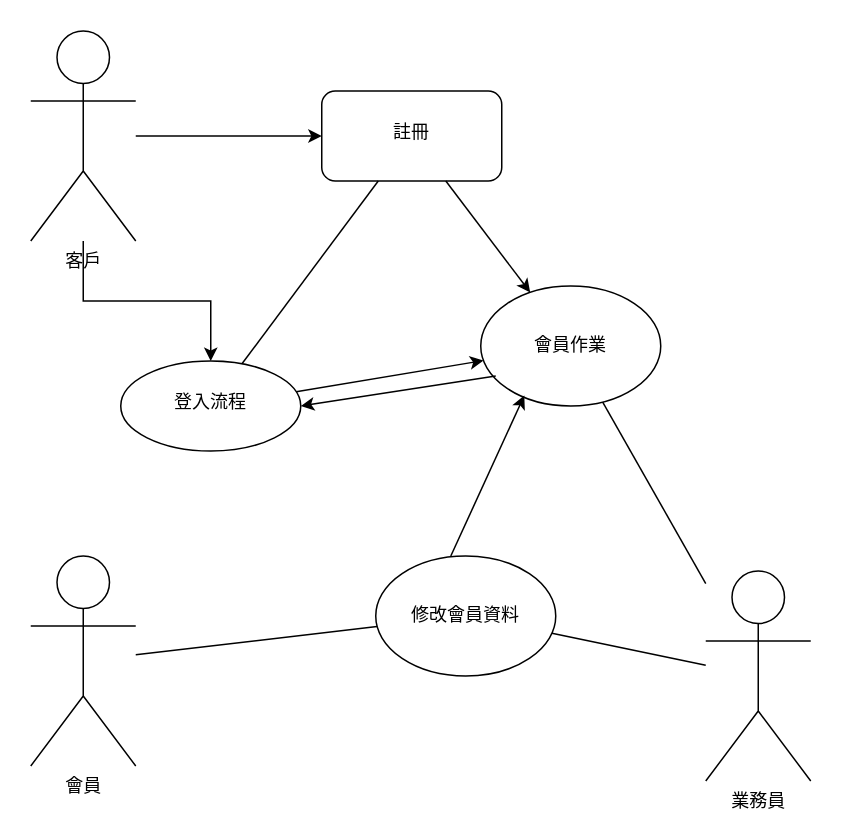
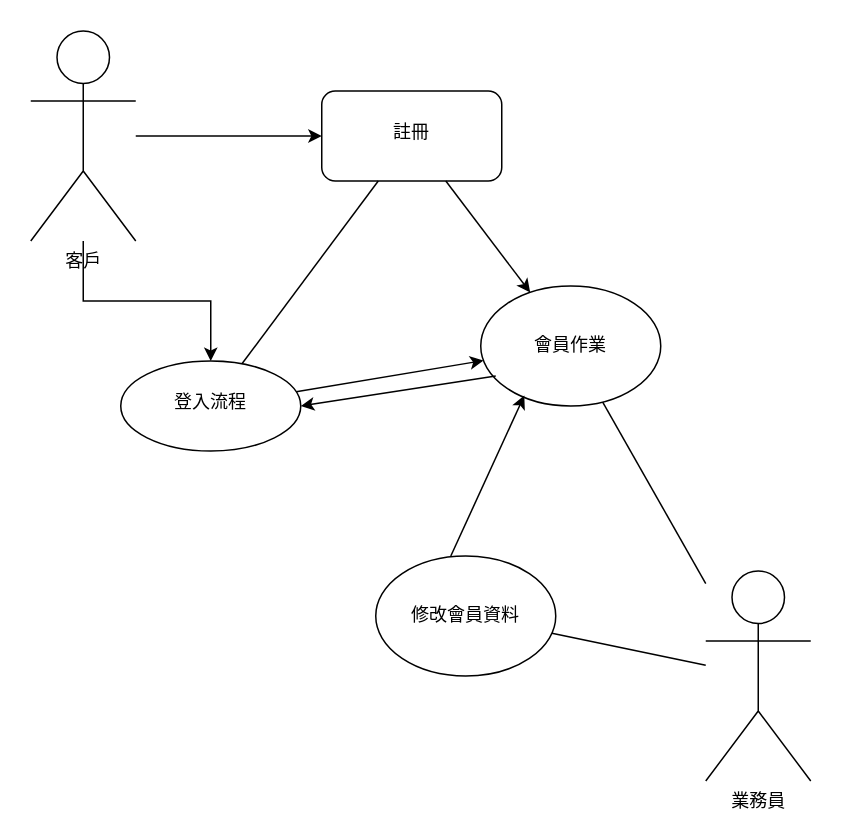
(256, 640) -> none
(83, 661) -> none
